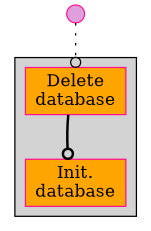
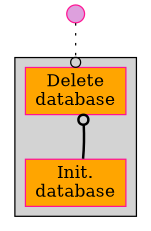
(67, 132) -> (84, 142)
